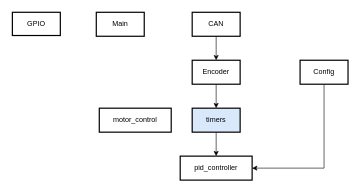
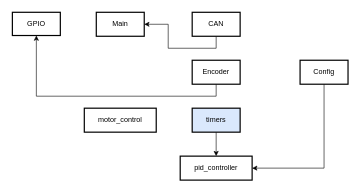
(216, 54) -> (168, 24)
(216, 102) -> (36, 69)
(135, 120) -> (120, 120)
